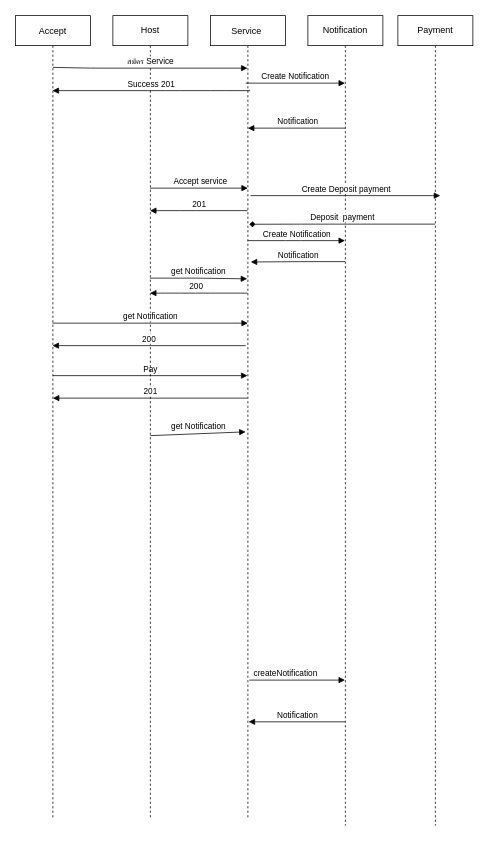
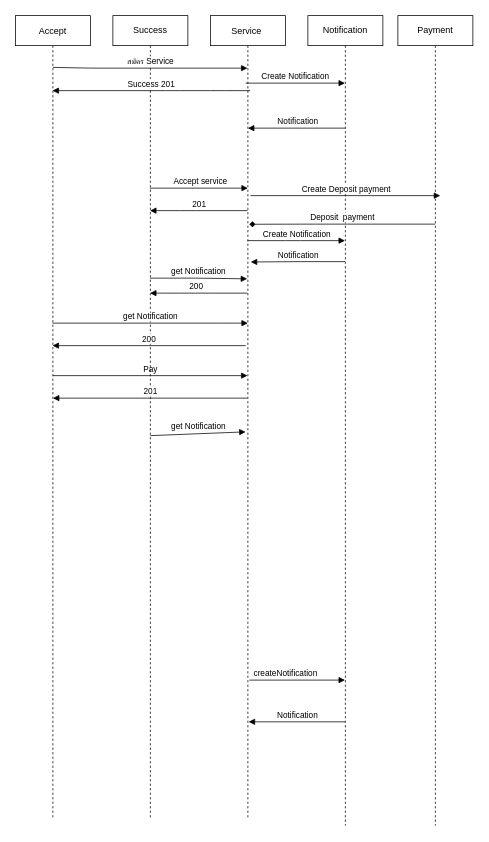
(150, 30) -> (150, 30)
